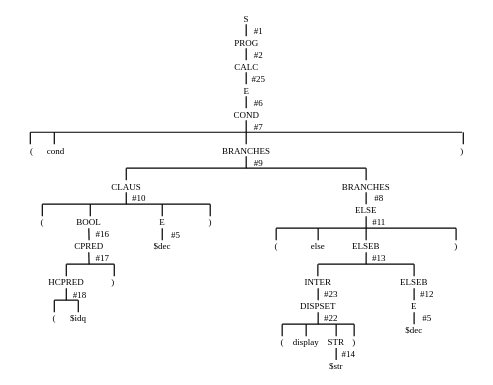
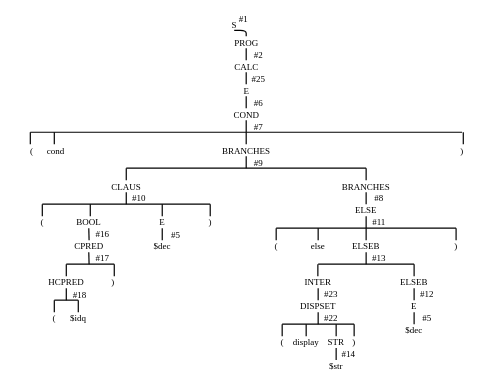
(246, 18) -> (234, 24)
